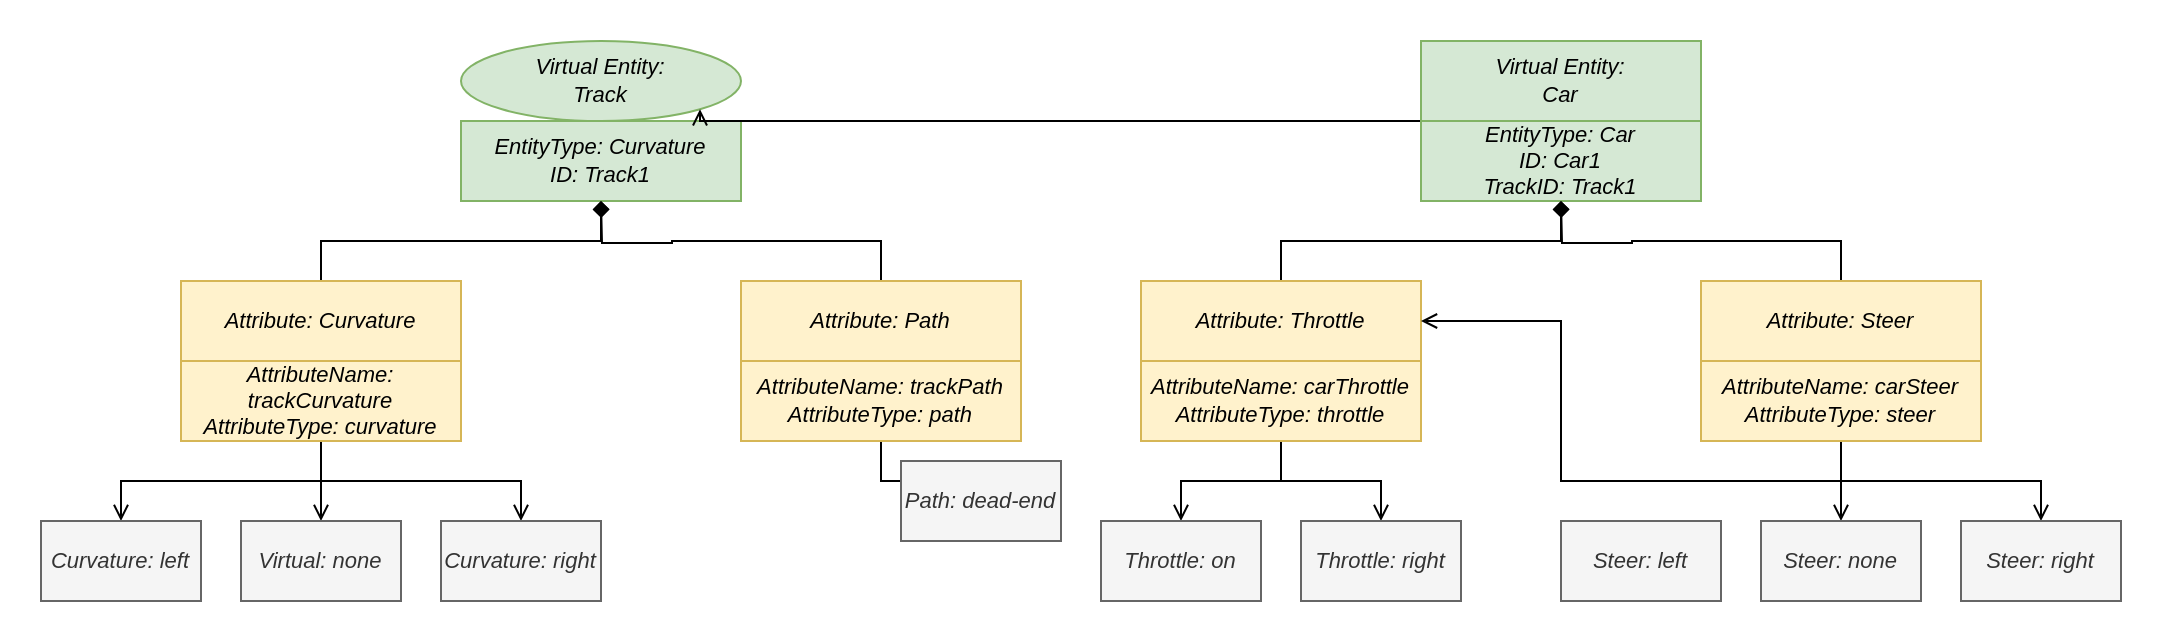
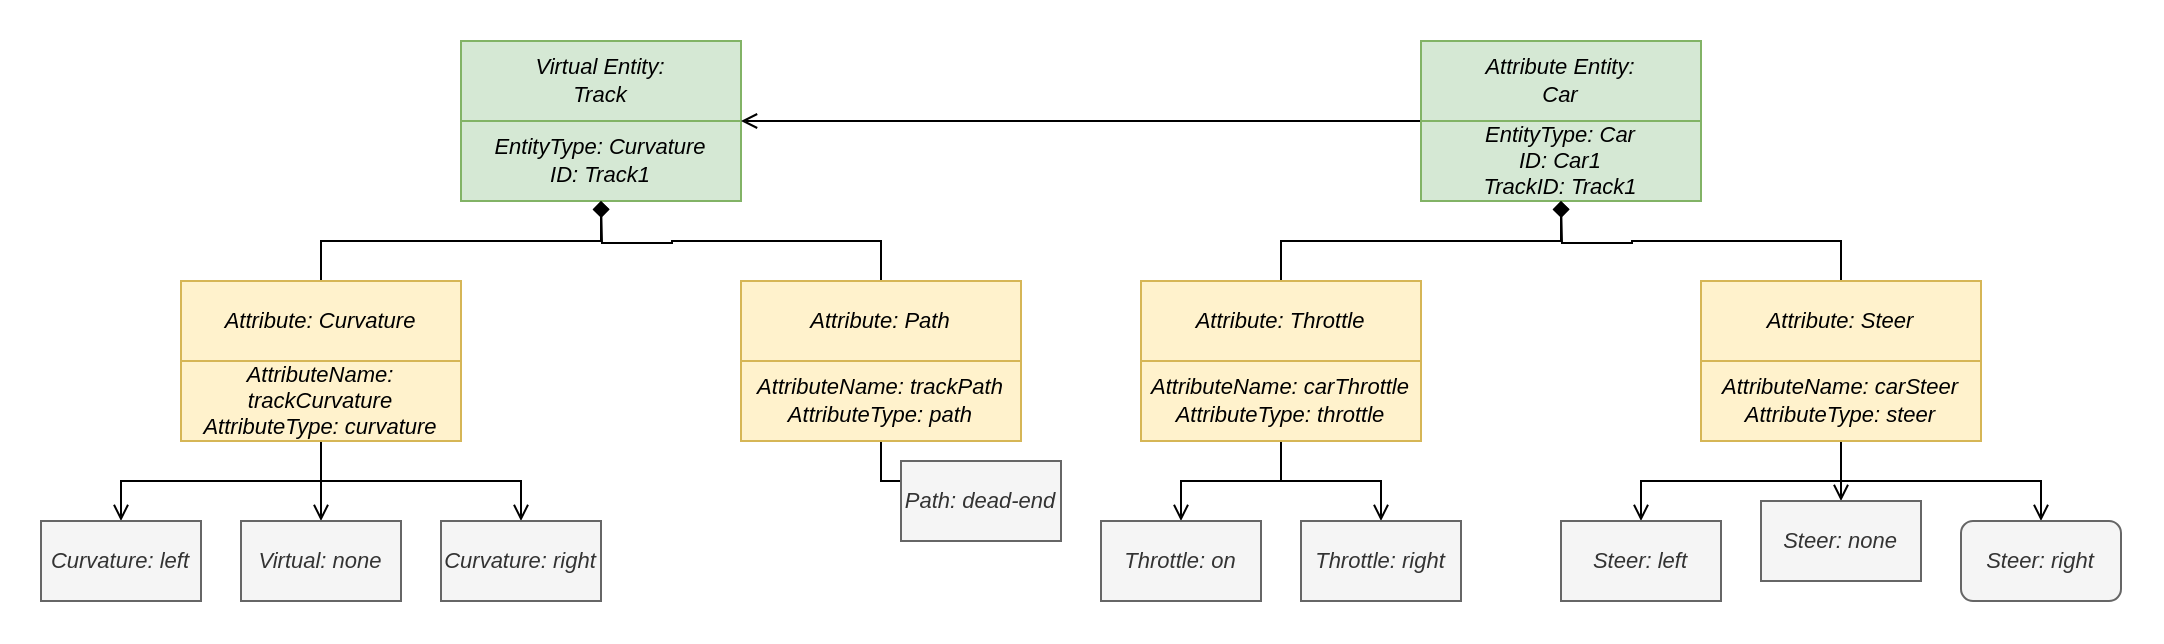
(601, 81) -> (601, 81)
(1561, 81) -> (1561, 81)
(1561, 375) -> (1641, 497)
(1841, 561) -> (1841, 541)
(2041, 561) -> (2041, 561)
